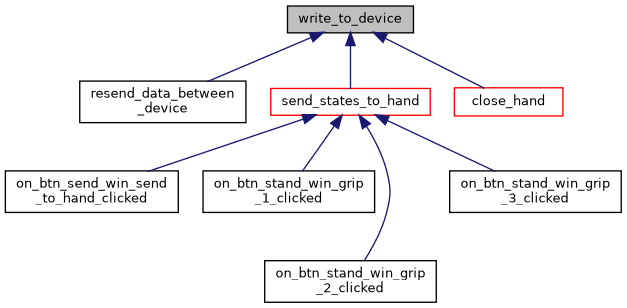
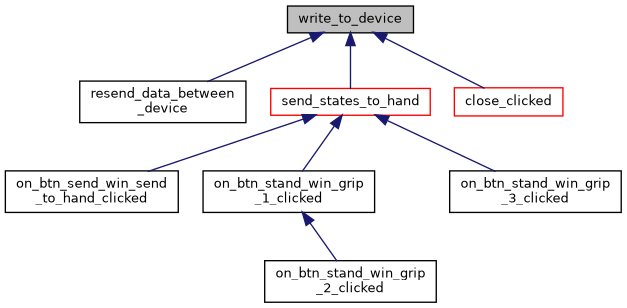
(509, 102) -> (509, 102)
(390, 194) -> (324, 242)
